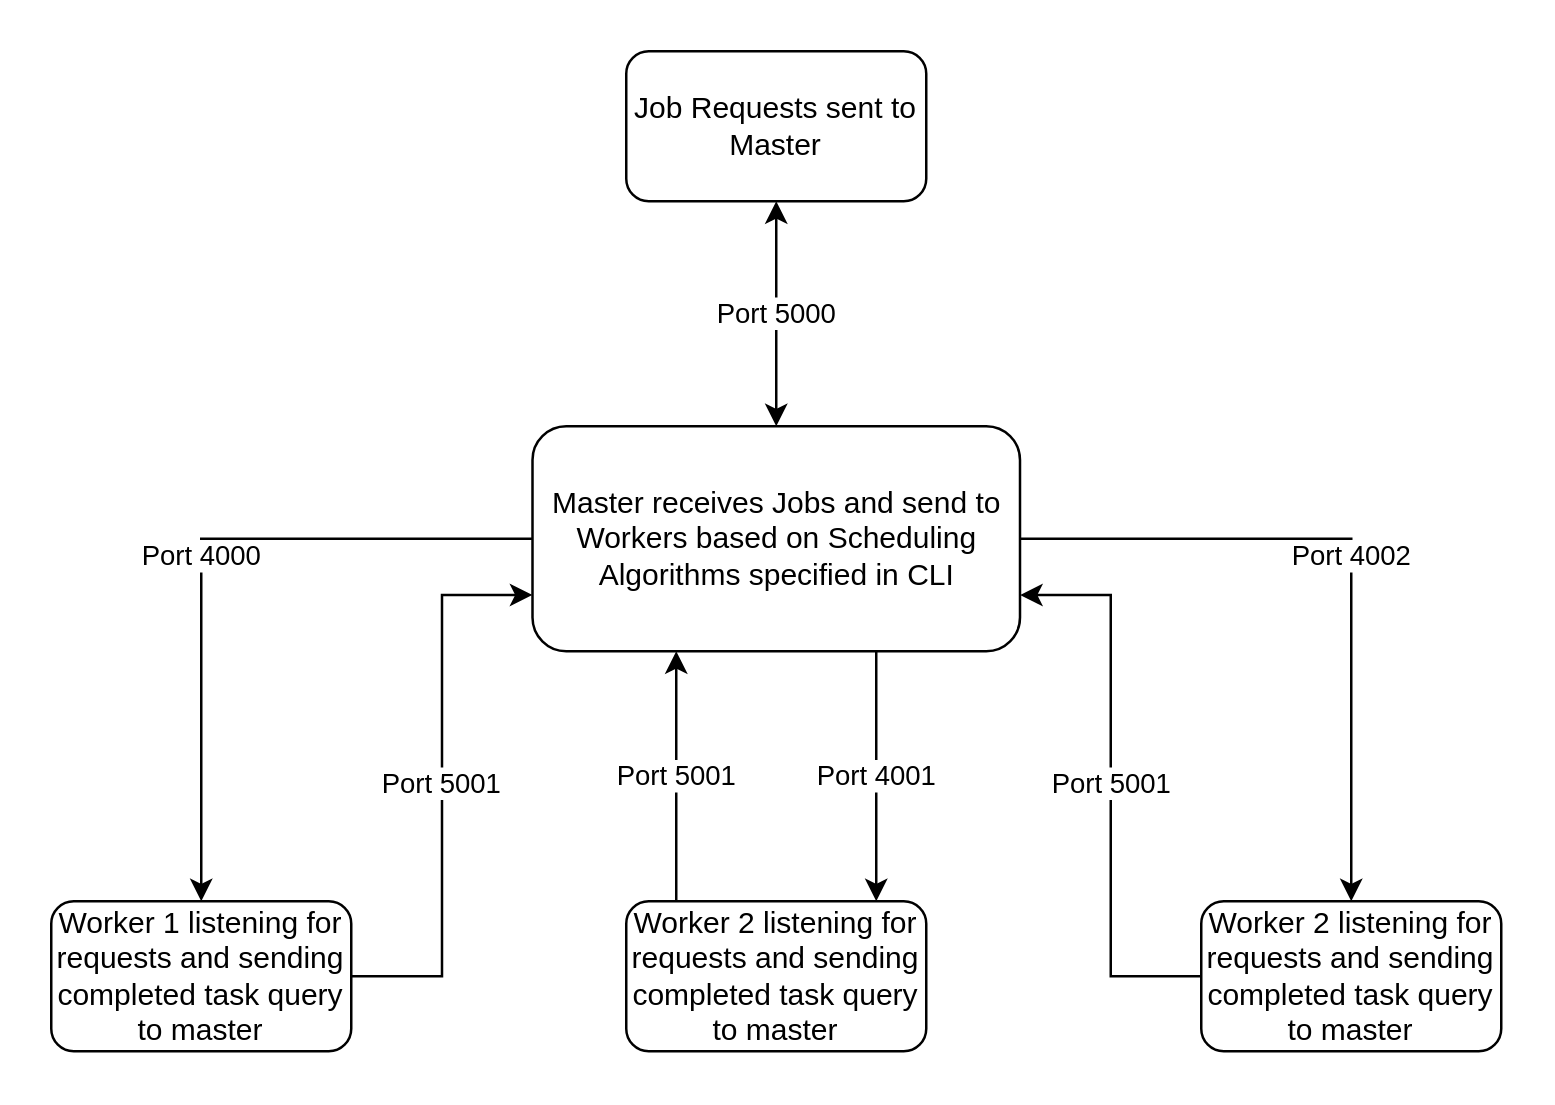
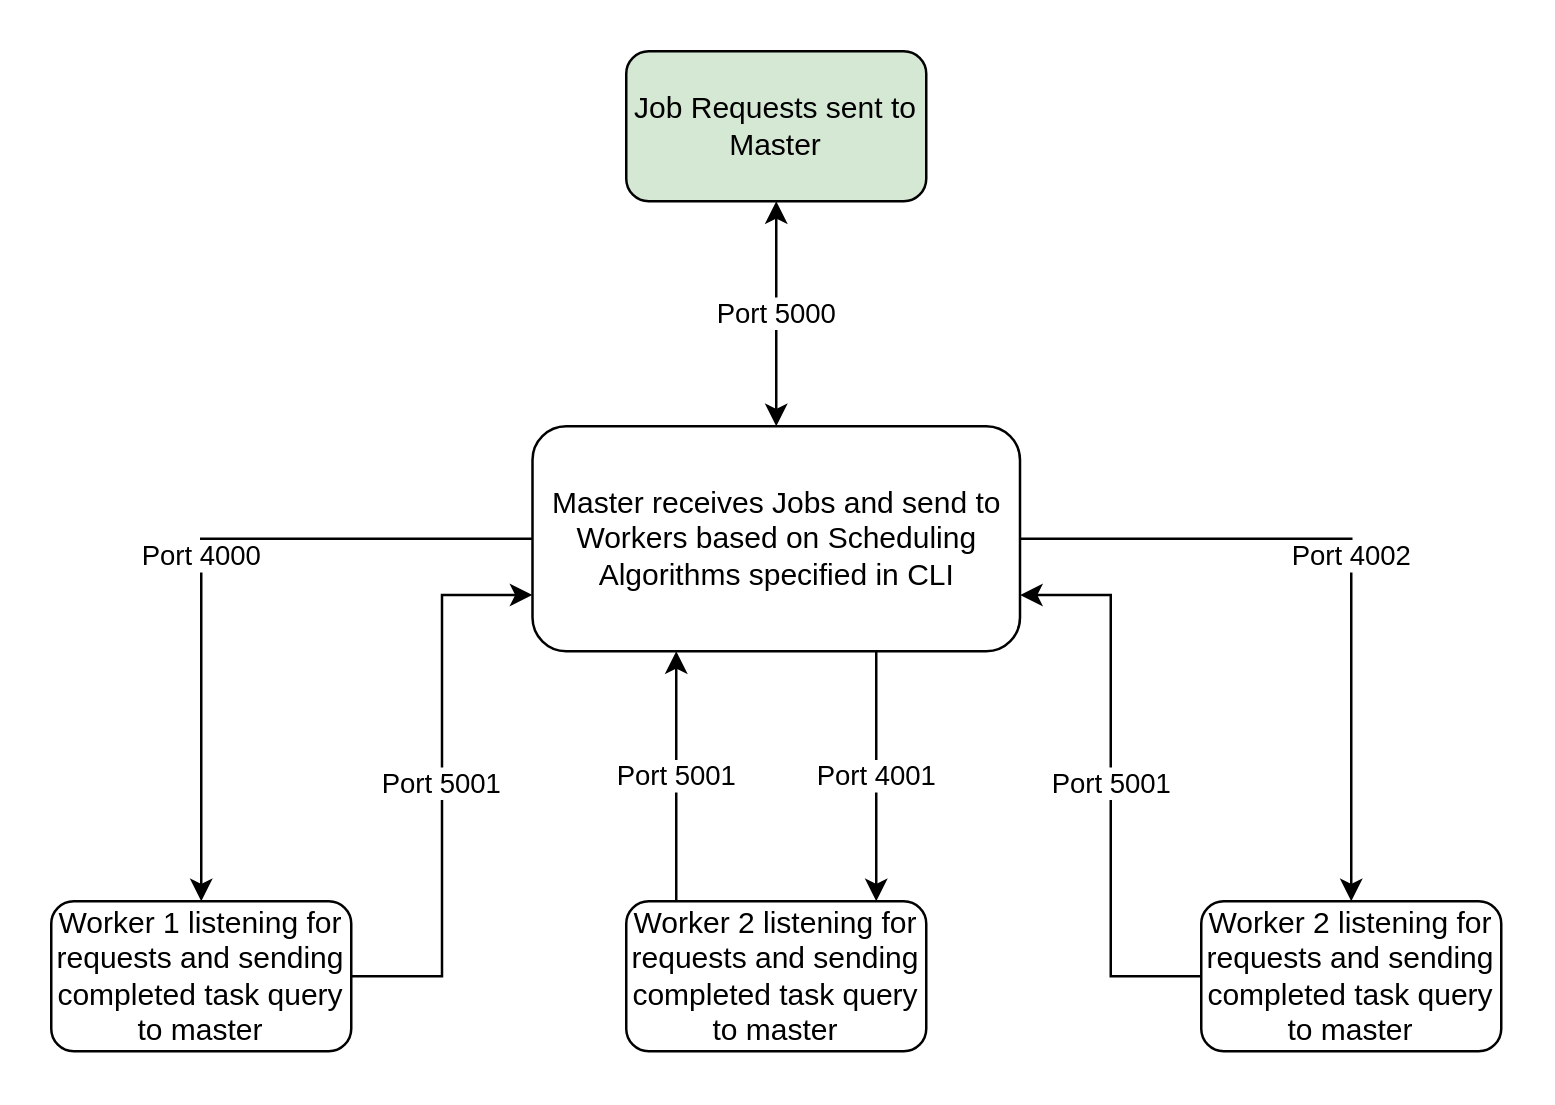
(776, 126) -> (776, 126)
